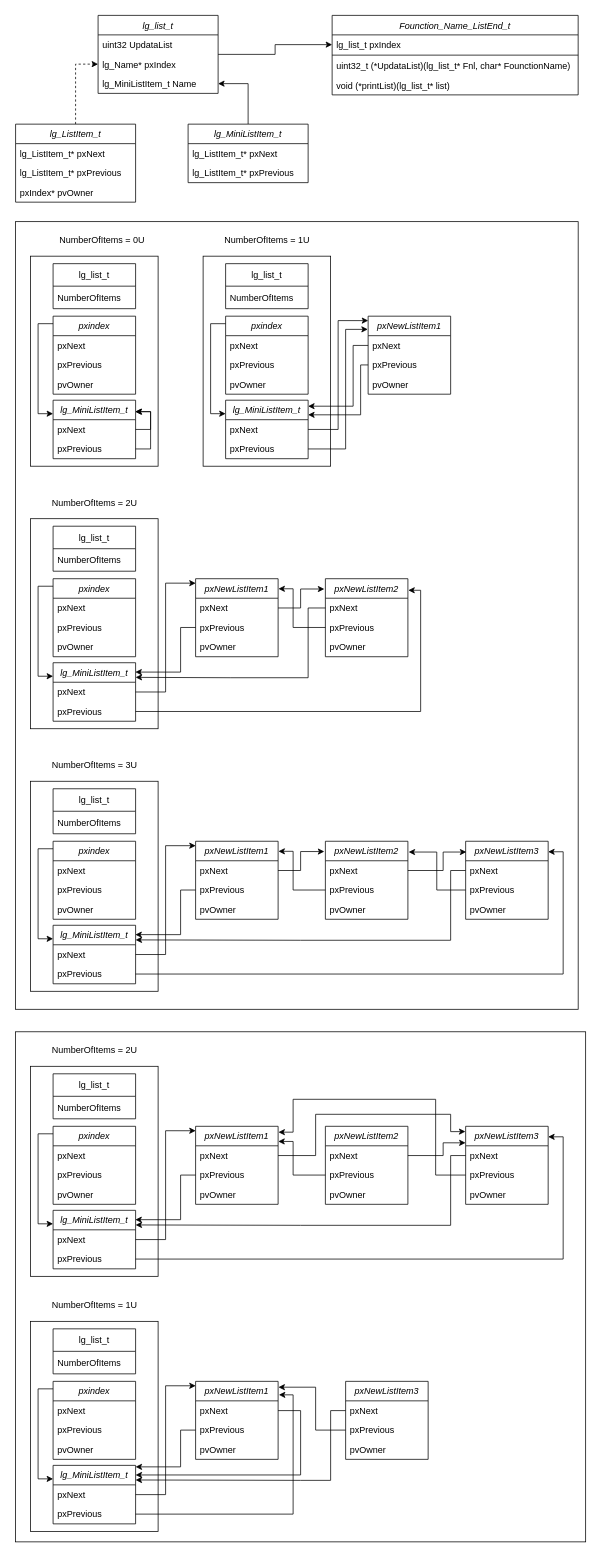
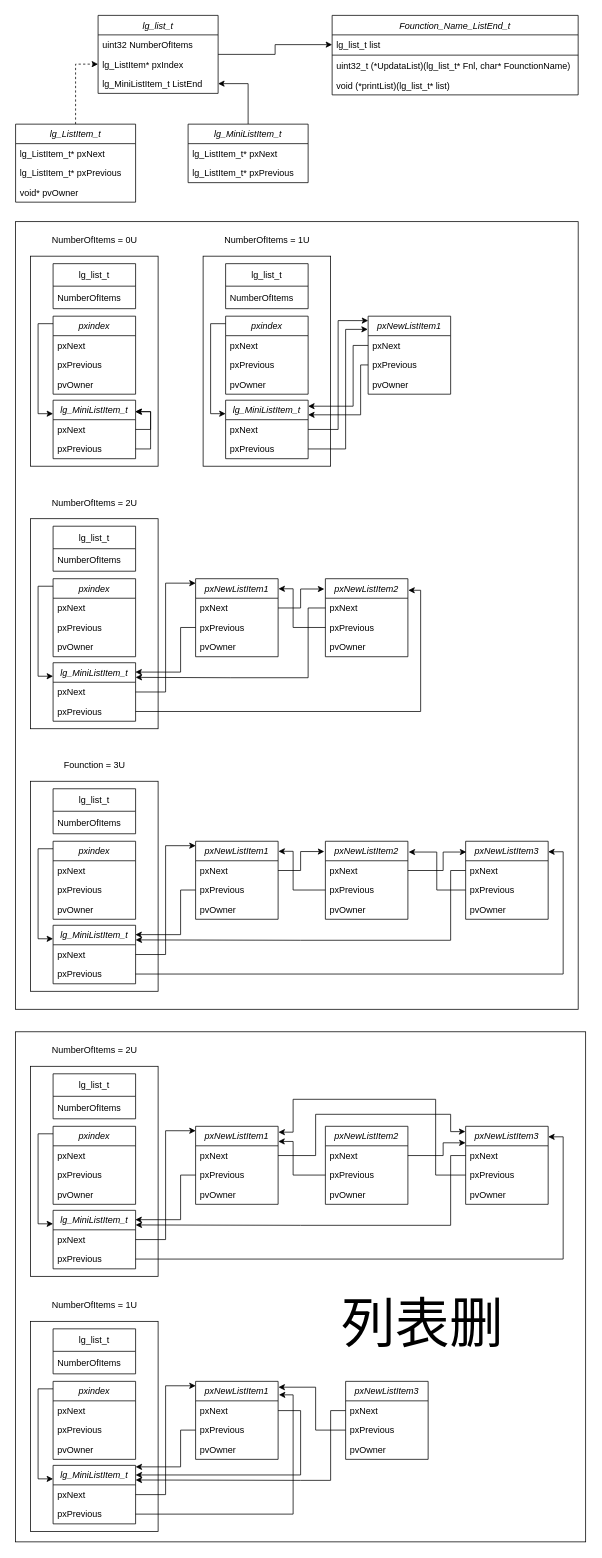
(141, 45) -> (150, 45)
(374, 45) -> (364, 45)
(140, 65) -> (149, 65)
(152, 84) -> (158, 84)
(59, 193) -> (50, 193)
(102, 240) -> (94, 240)
(95, 765) -> (95, 765)
none -> (422, 1324)
